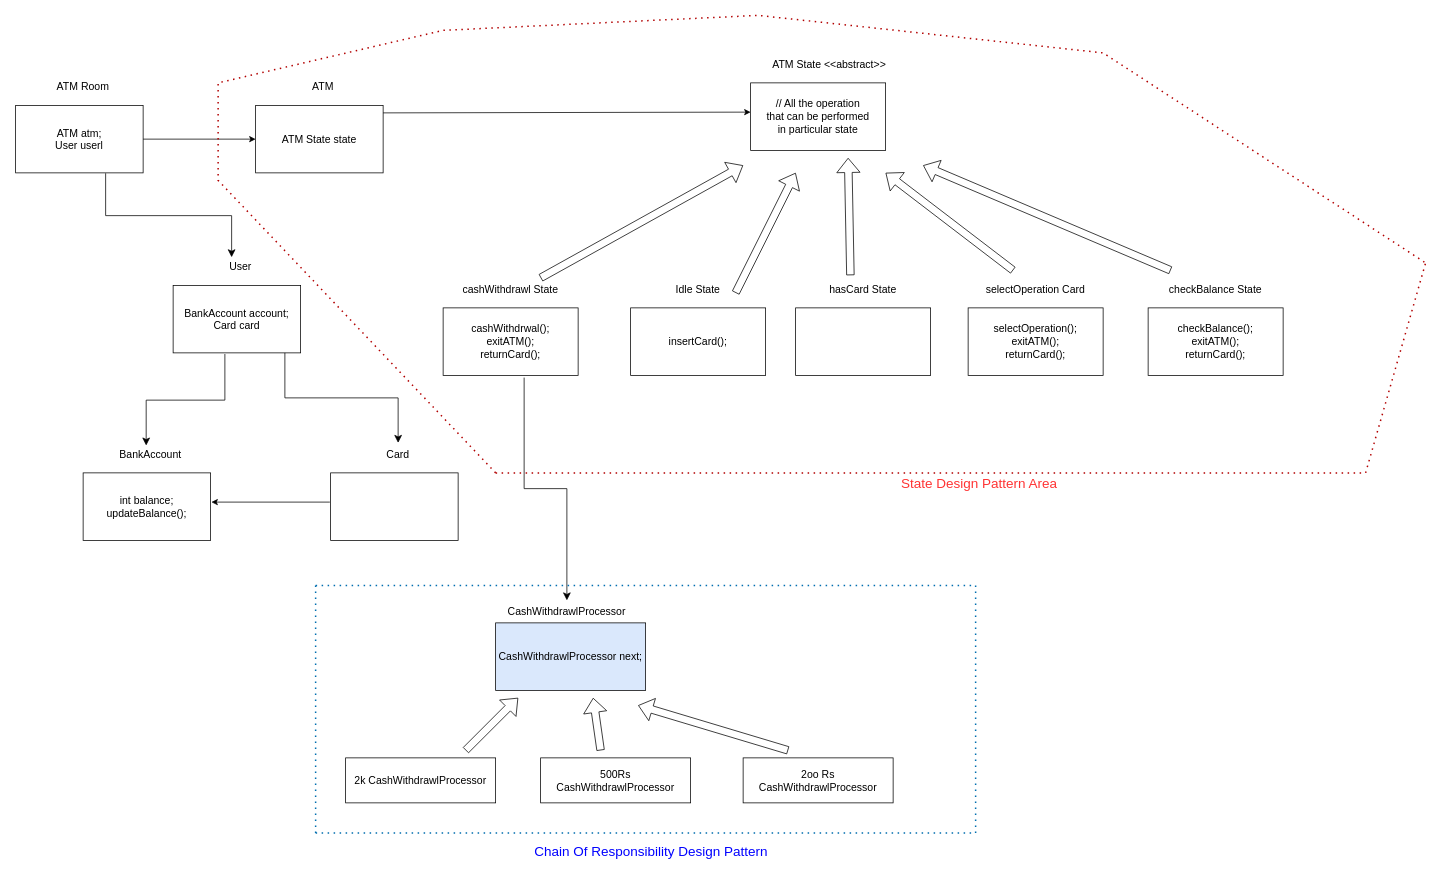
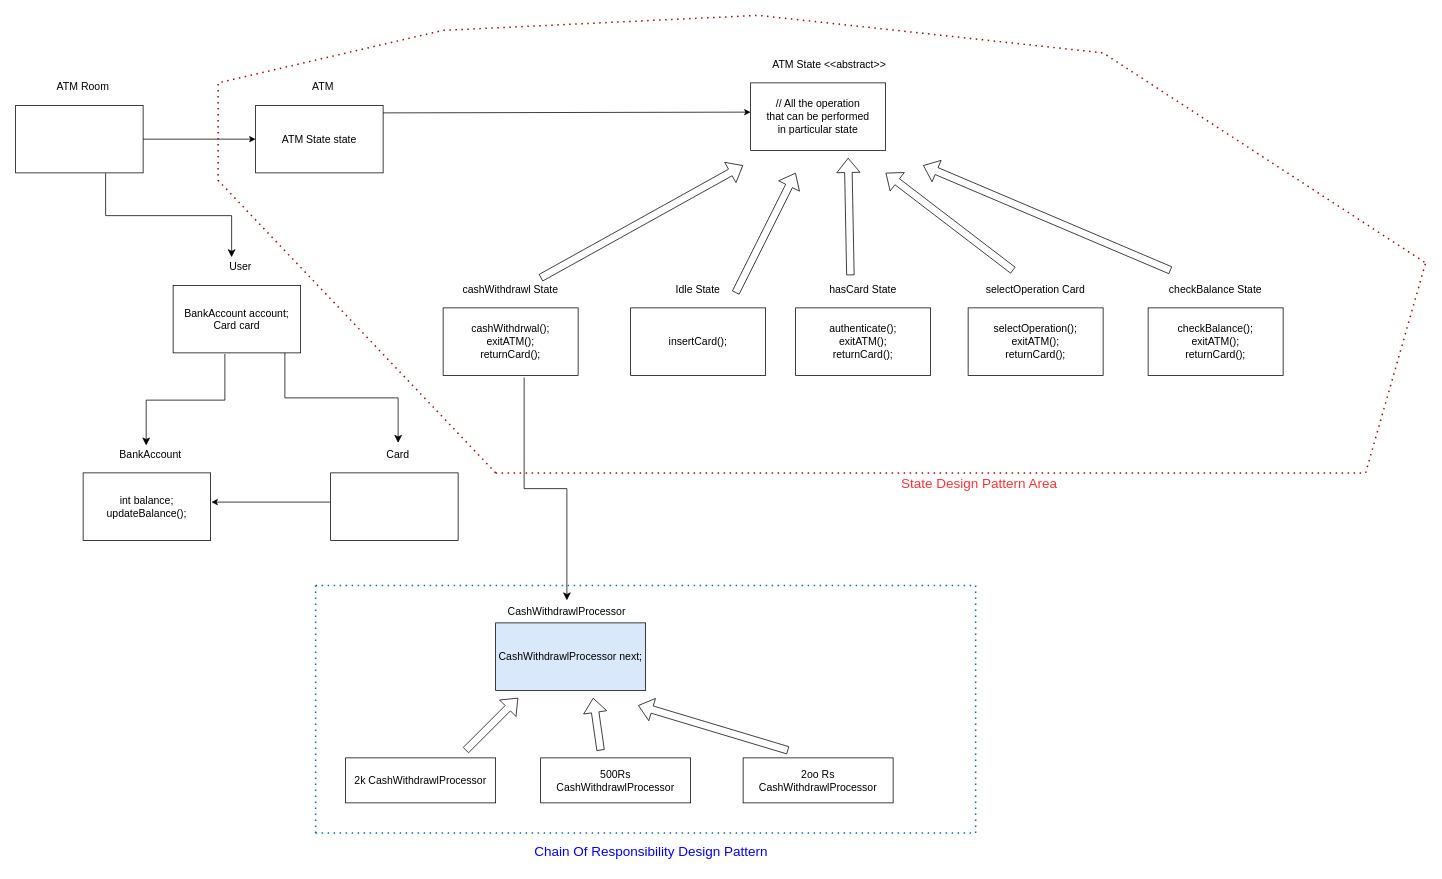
(79, 139) -> none
none -> (863, 342)
